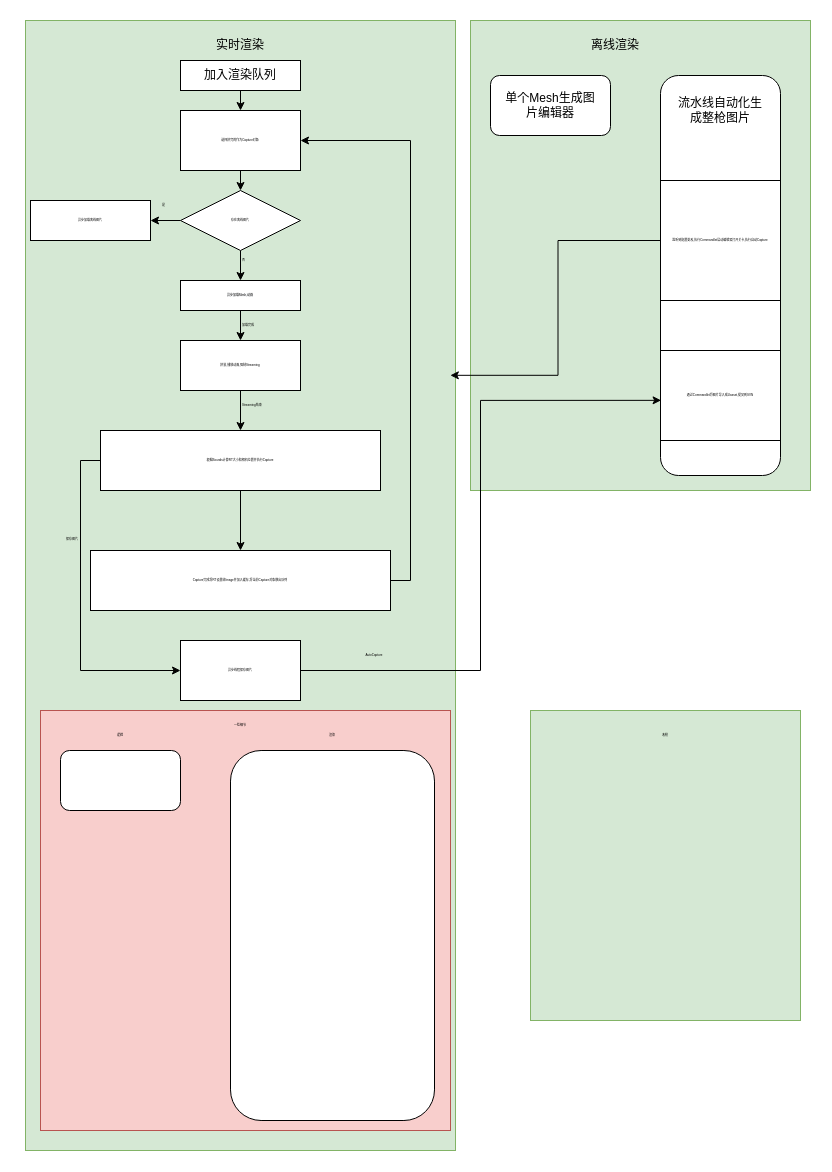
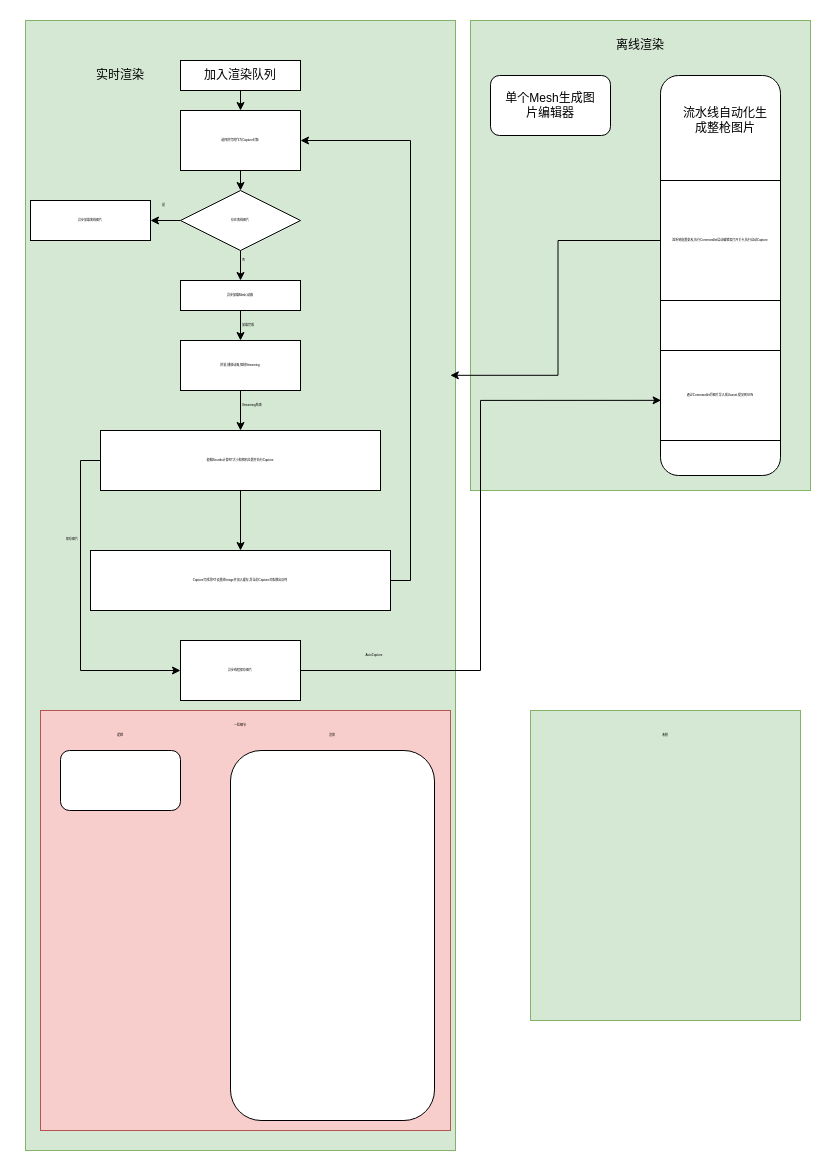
(241, 46) -> (121, 76)
(616, 46) -> (641, 46)
(721, 111) -> (726, 121)
